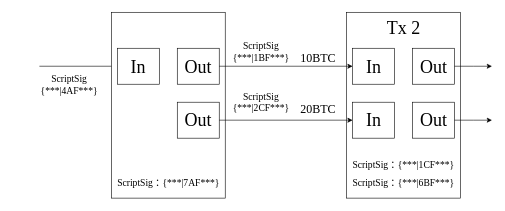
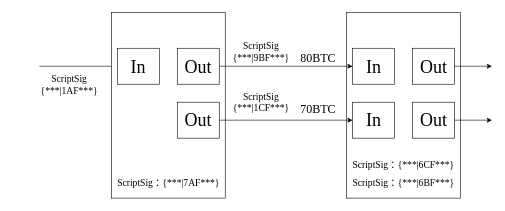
(404, 27) -> none
(261, 49) -> (261, 49)
(318, 57) -> (318, 57)
(69, 82) -> (69, 82)
(261, 100) -> (261, 100)
(318, 108) -> (318, 108)
(404, 165) -> (404, 165)
